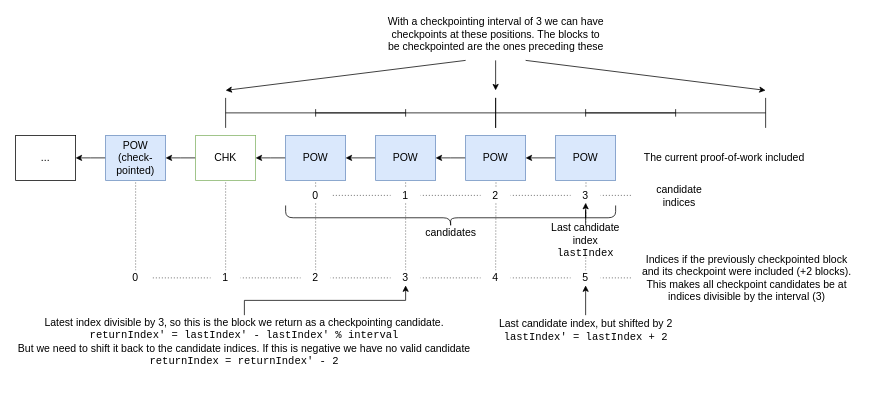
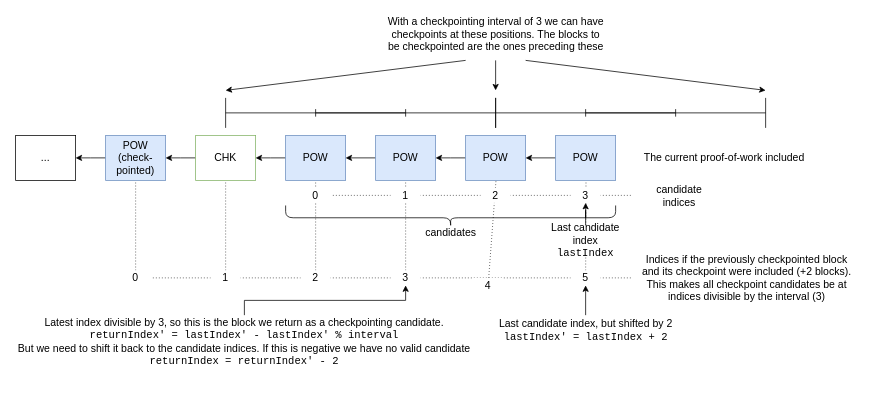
(495, 278) -> (488, 285)
